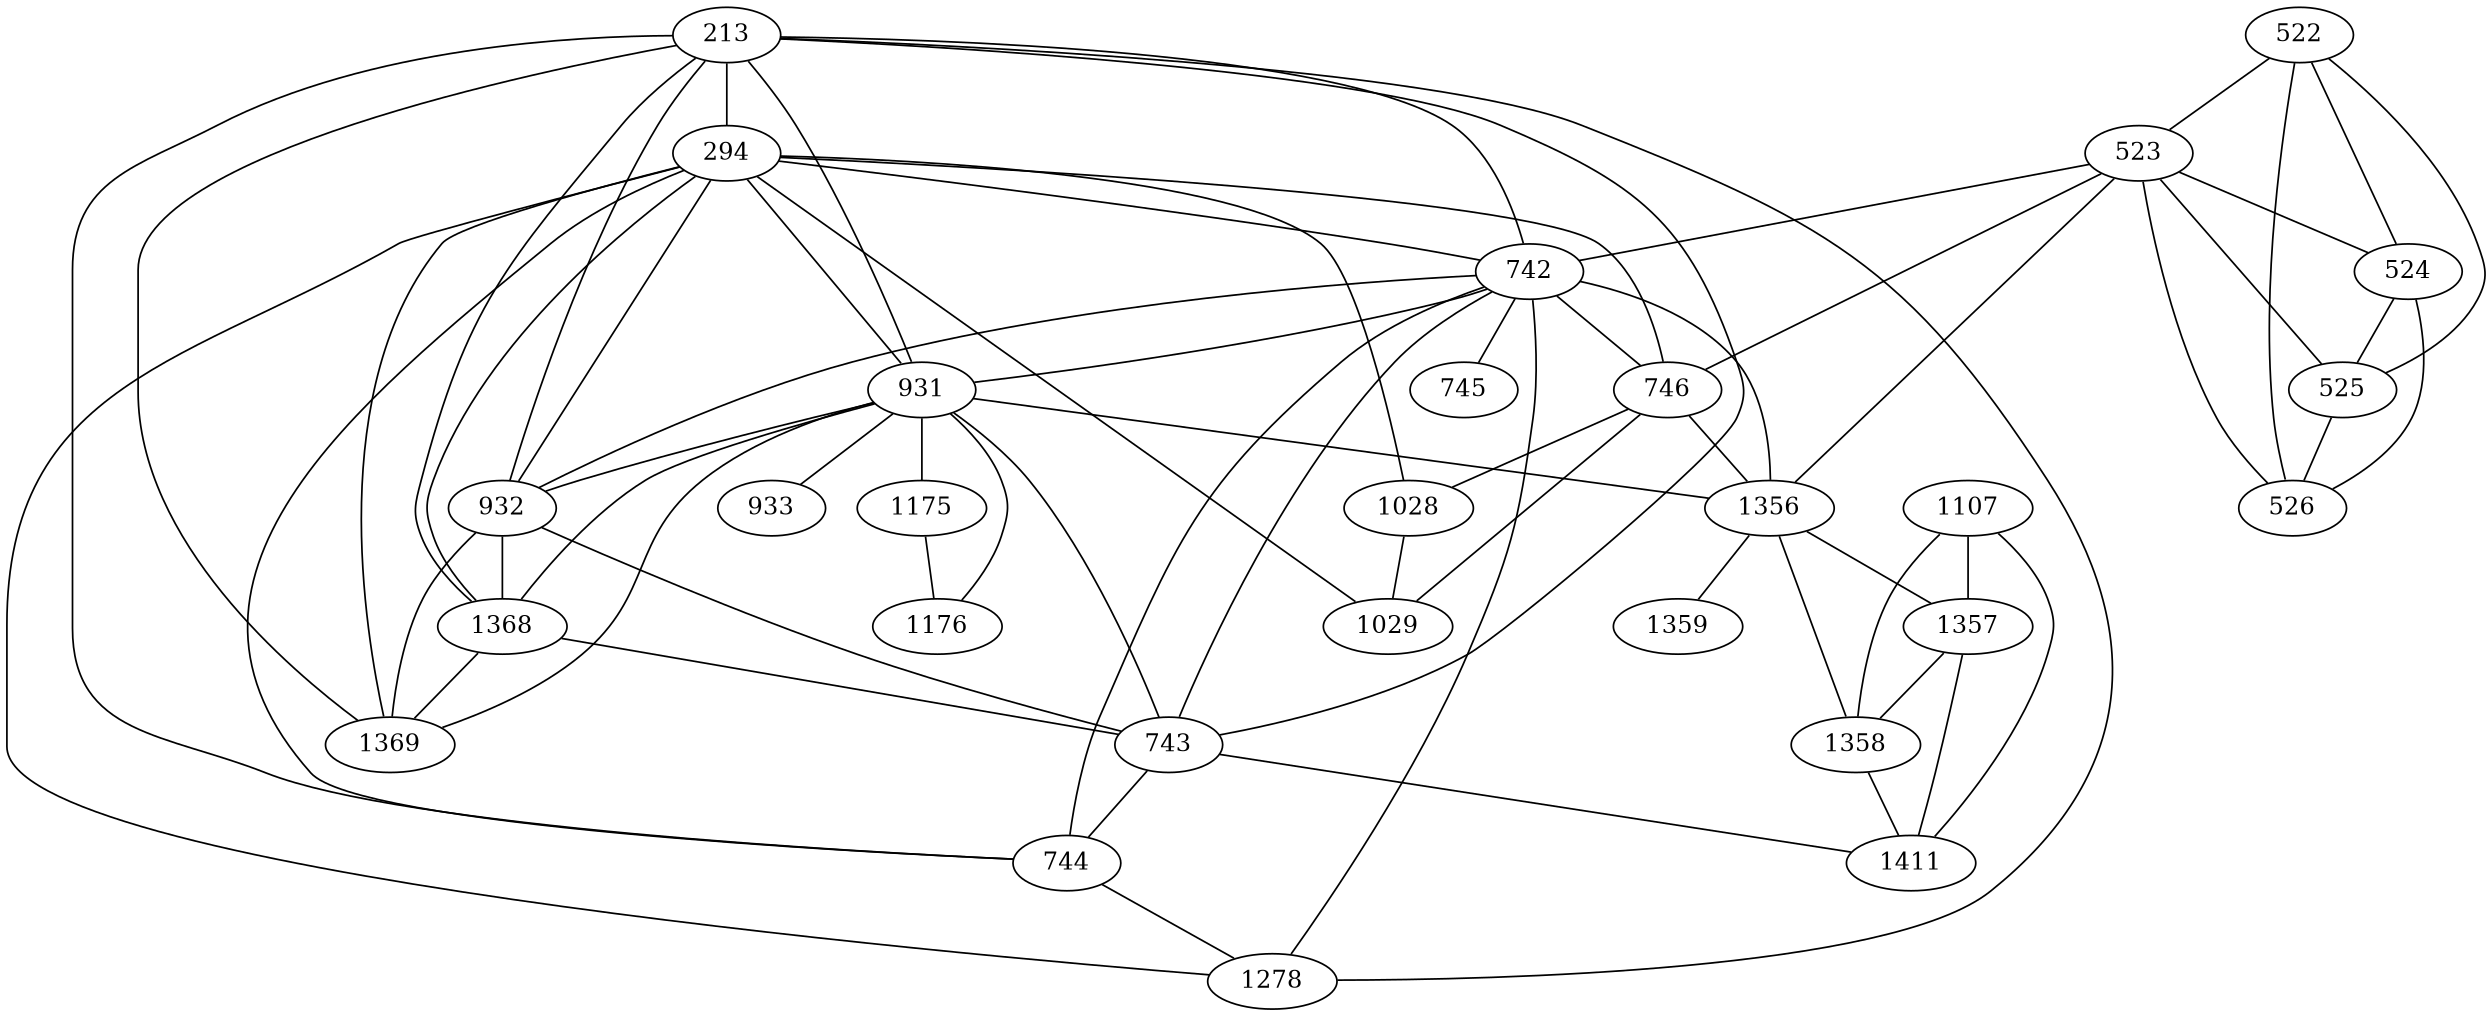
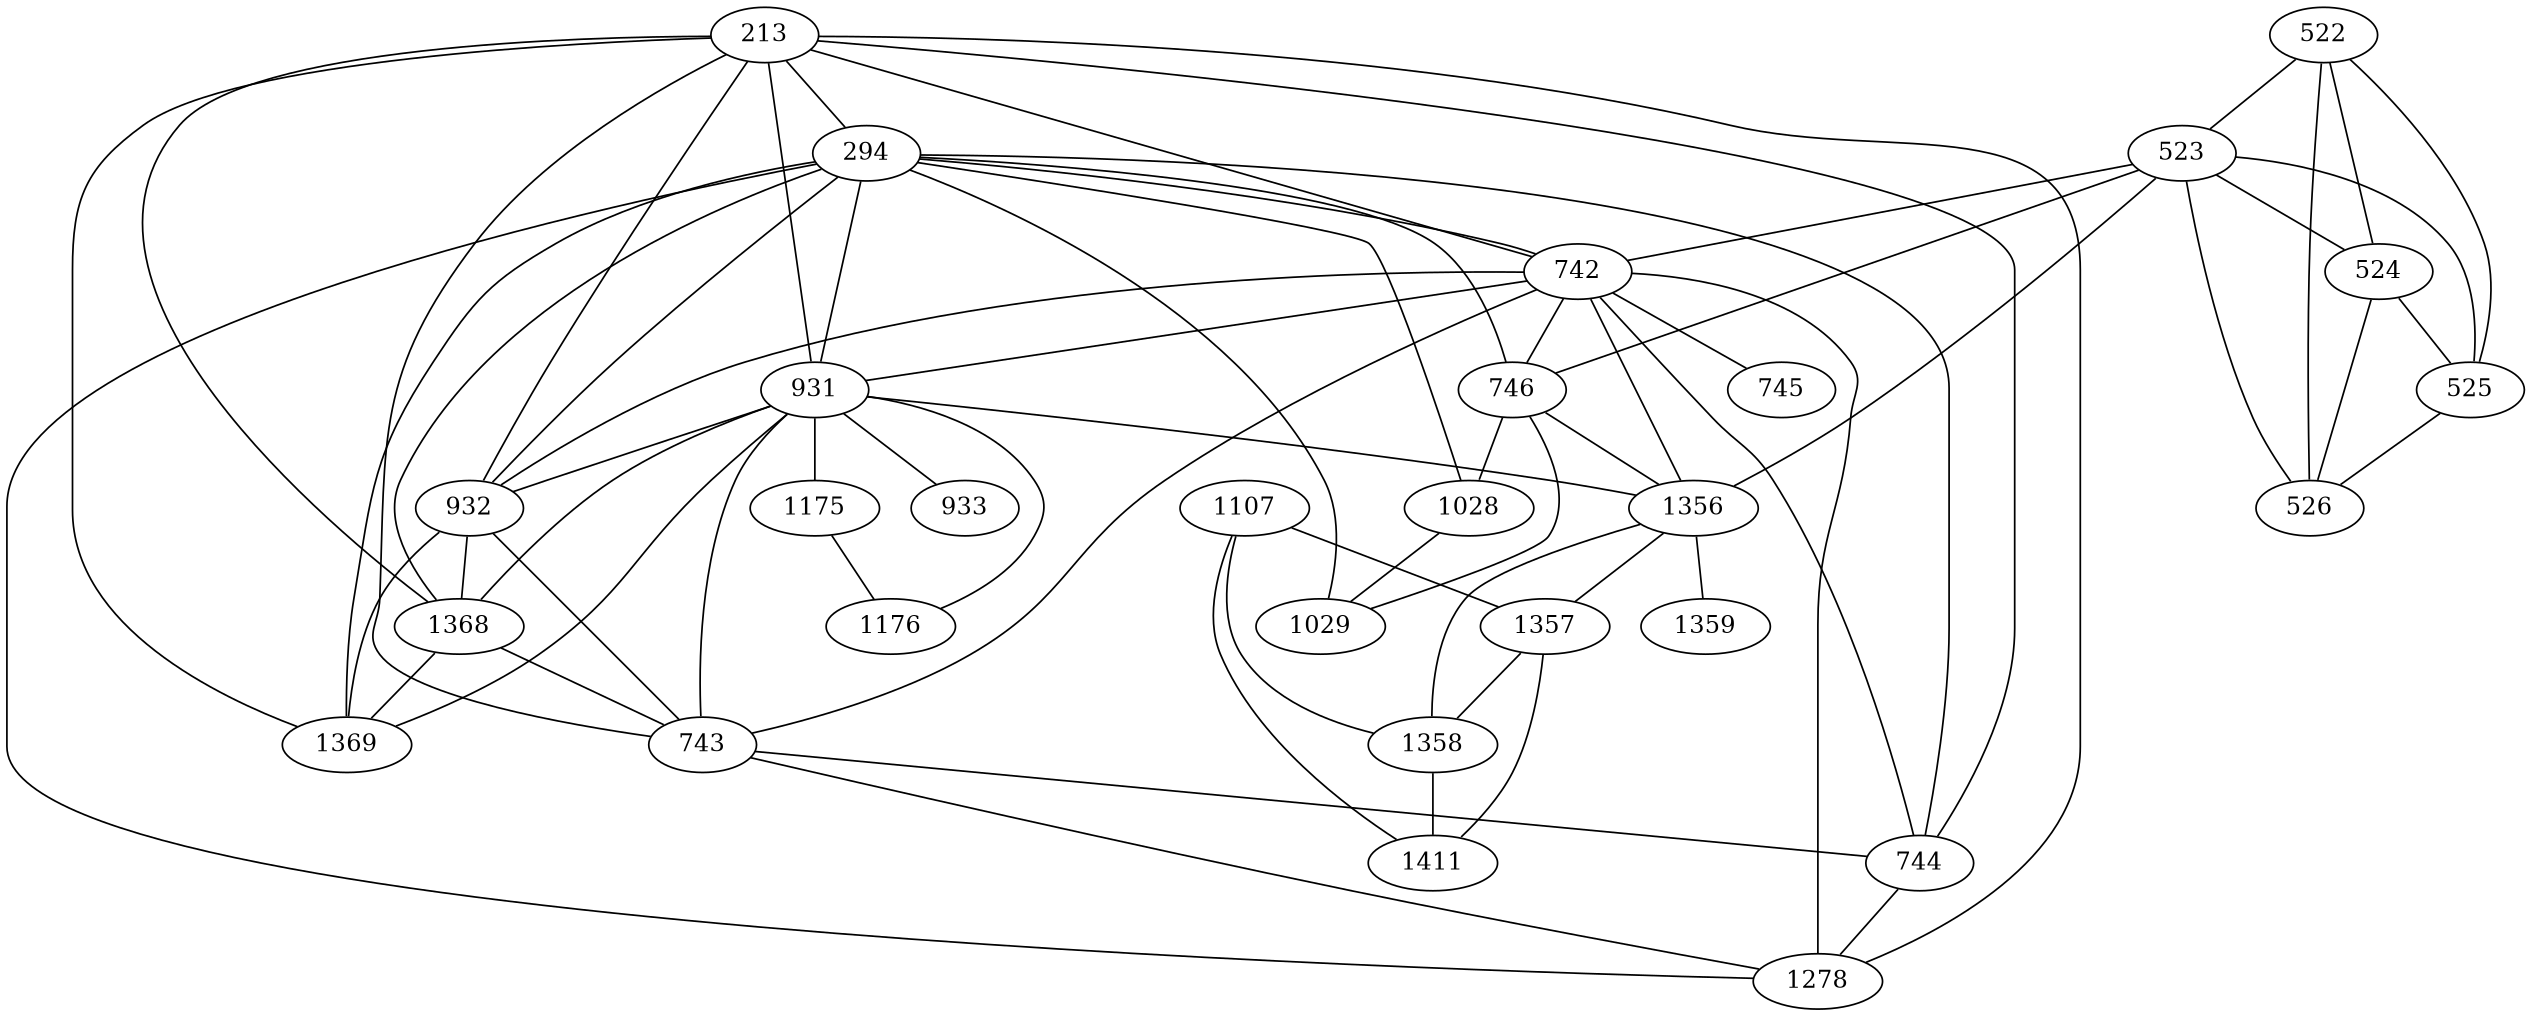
(1535, 803) -> (1254, 870)
